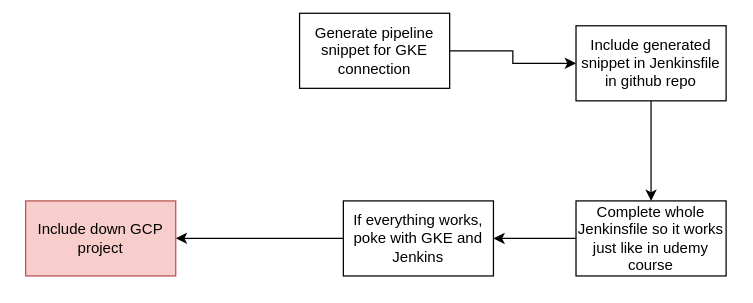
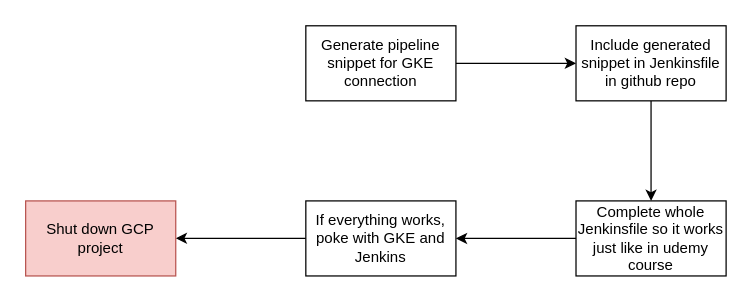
(374, 51) -> (381, 63)
(101, 238) -> (101, 238)
(418, 238) -> (381, 238)
